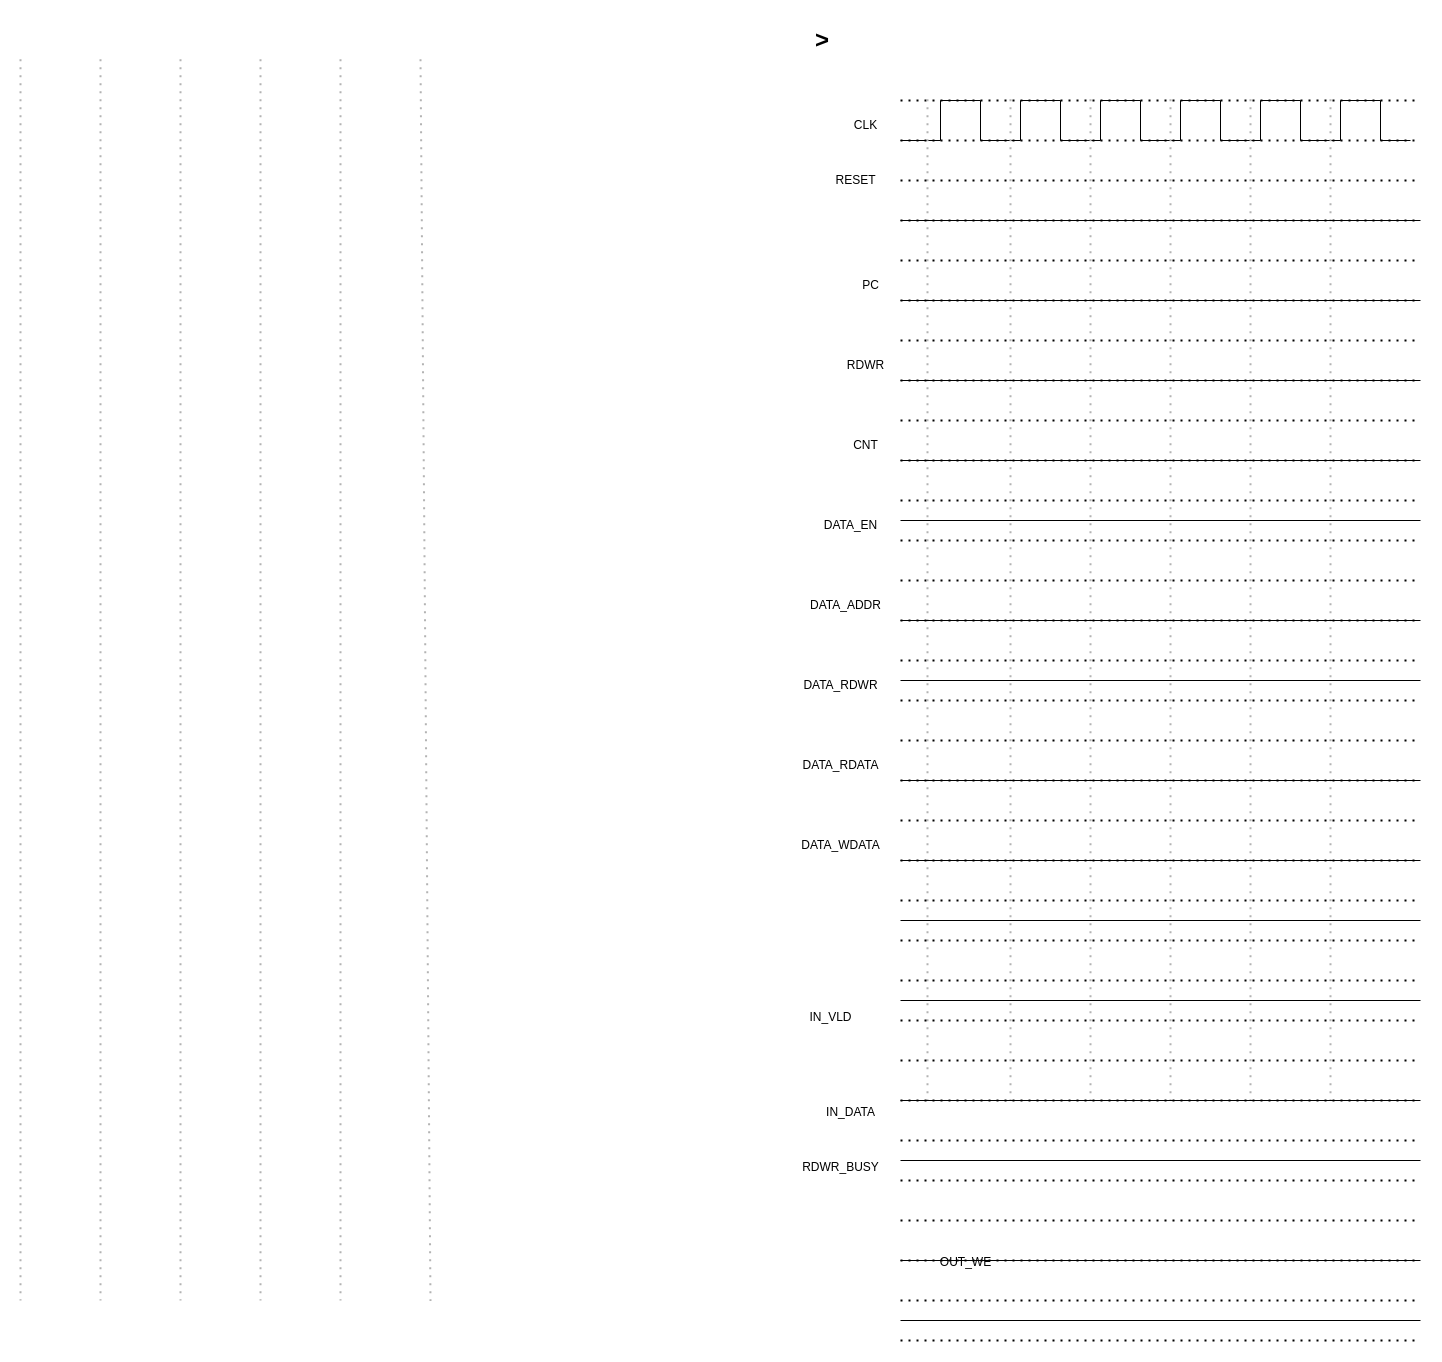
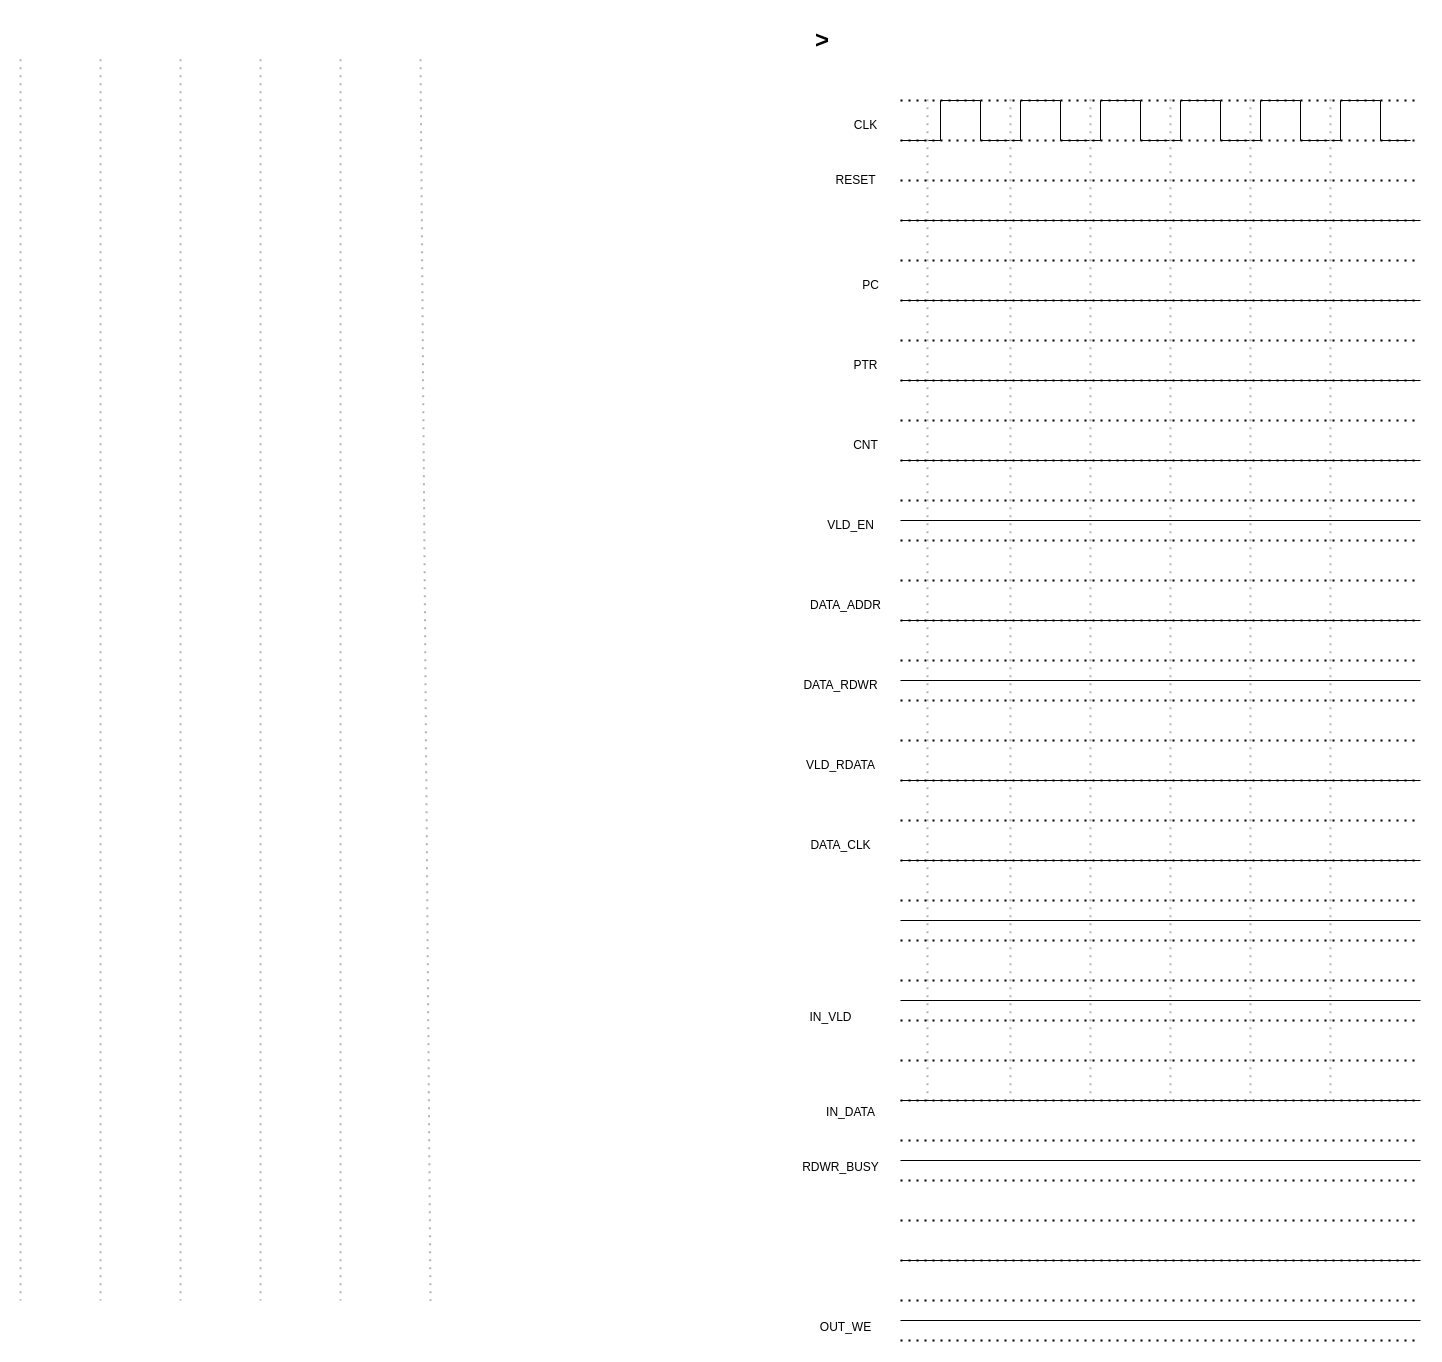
(866, 366) -> (866, 366)
(851, 526) -> (851, 526)
(841, 766) -> (841, 766)
(841, 846) -> (841, 846)
(966, 1261) -> (846, 1326)
